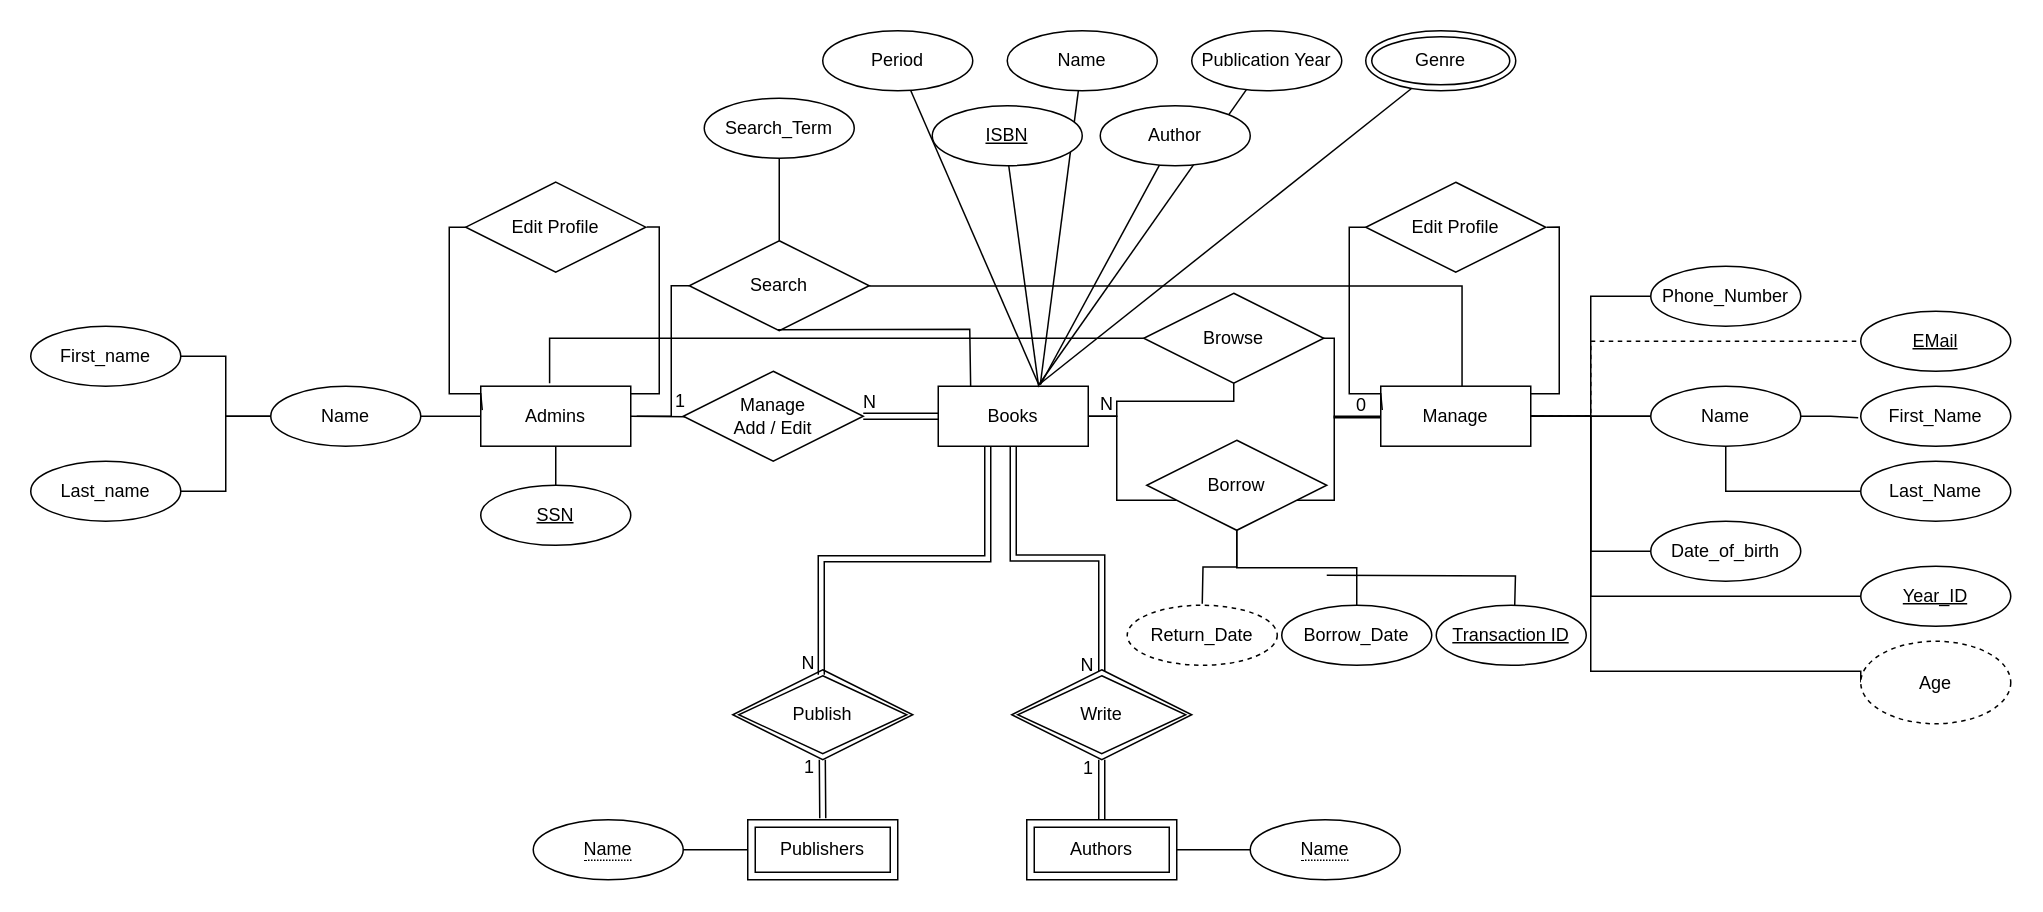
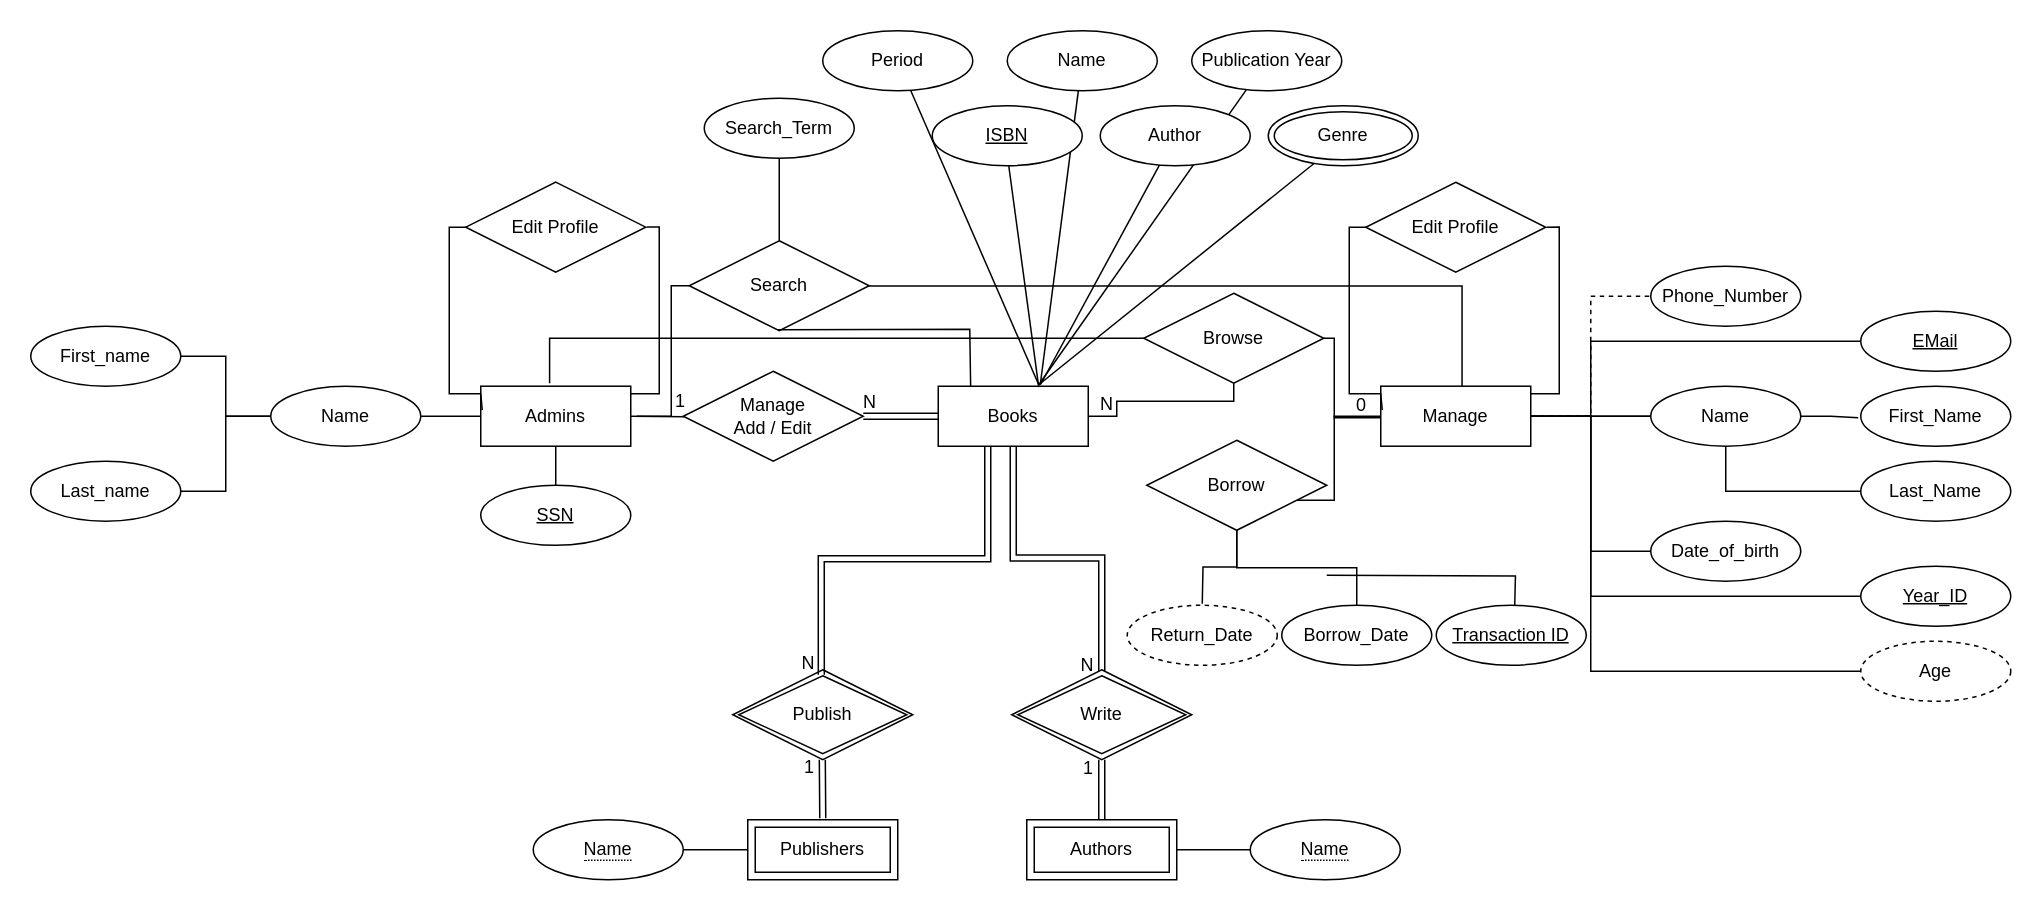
(1441, 61) -> (1343, 136)
(1600, 296) -> (1600, 296)
(1727, 341) -> (1727, 341)
(1117, 488) -> none
(1936, 683) -> (1936, 671)
